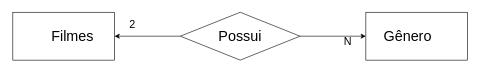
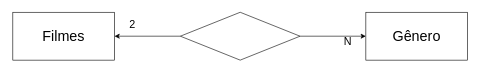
(72, 36) -> (63, 36)
(240, 36) -> none
(408, 36) -> (417, 36)
